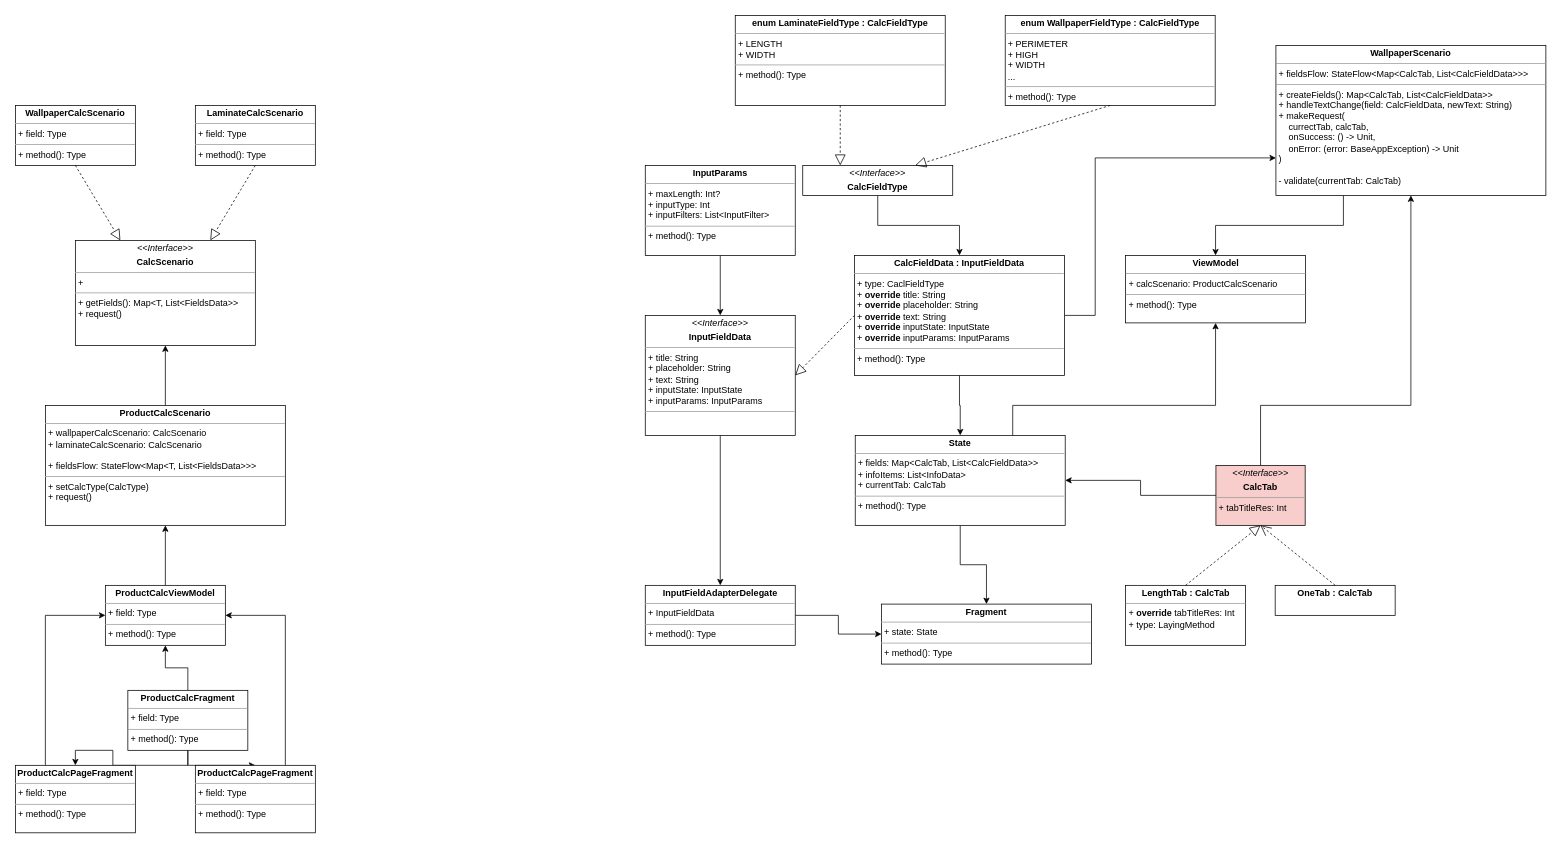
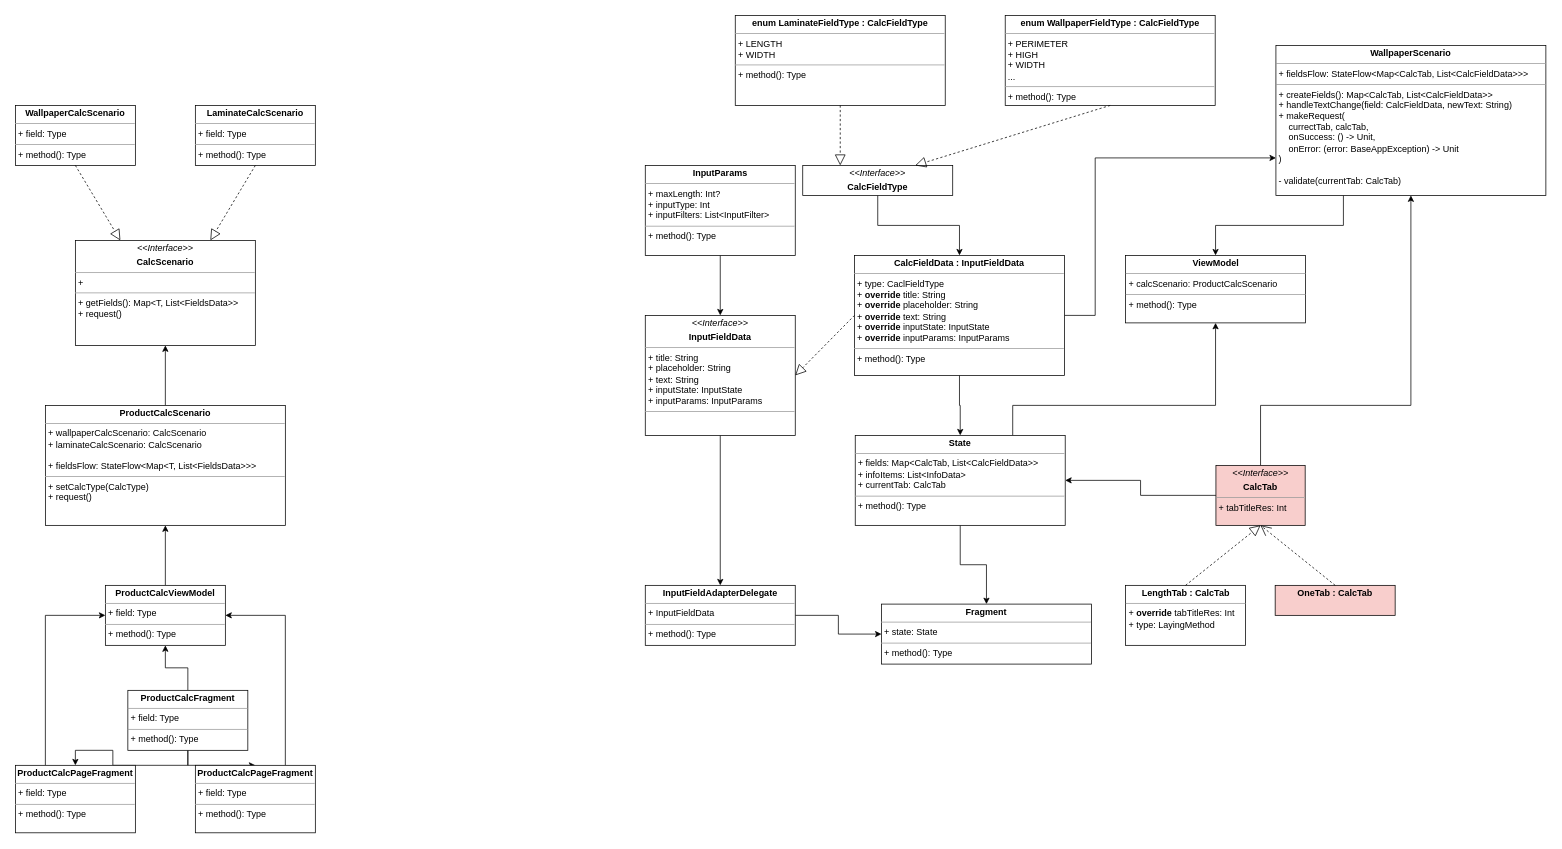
(1335, 600) -> (1335, 600)
